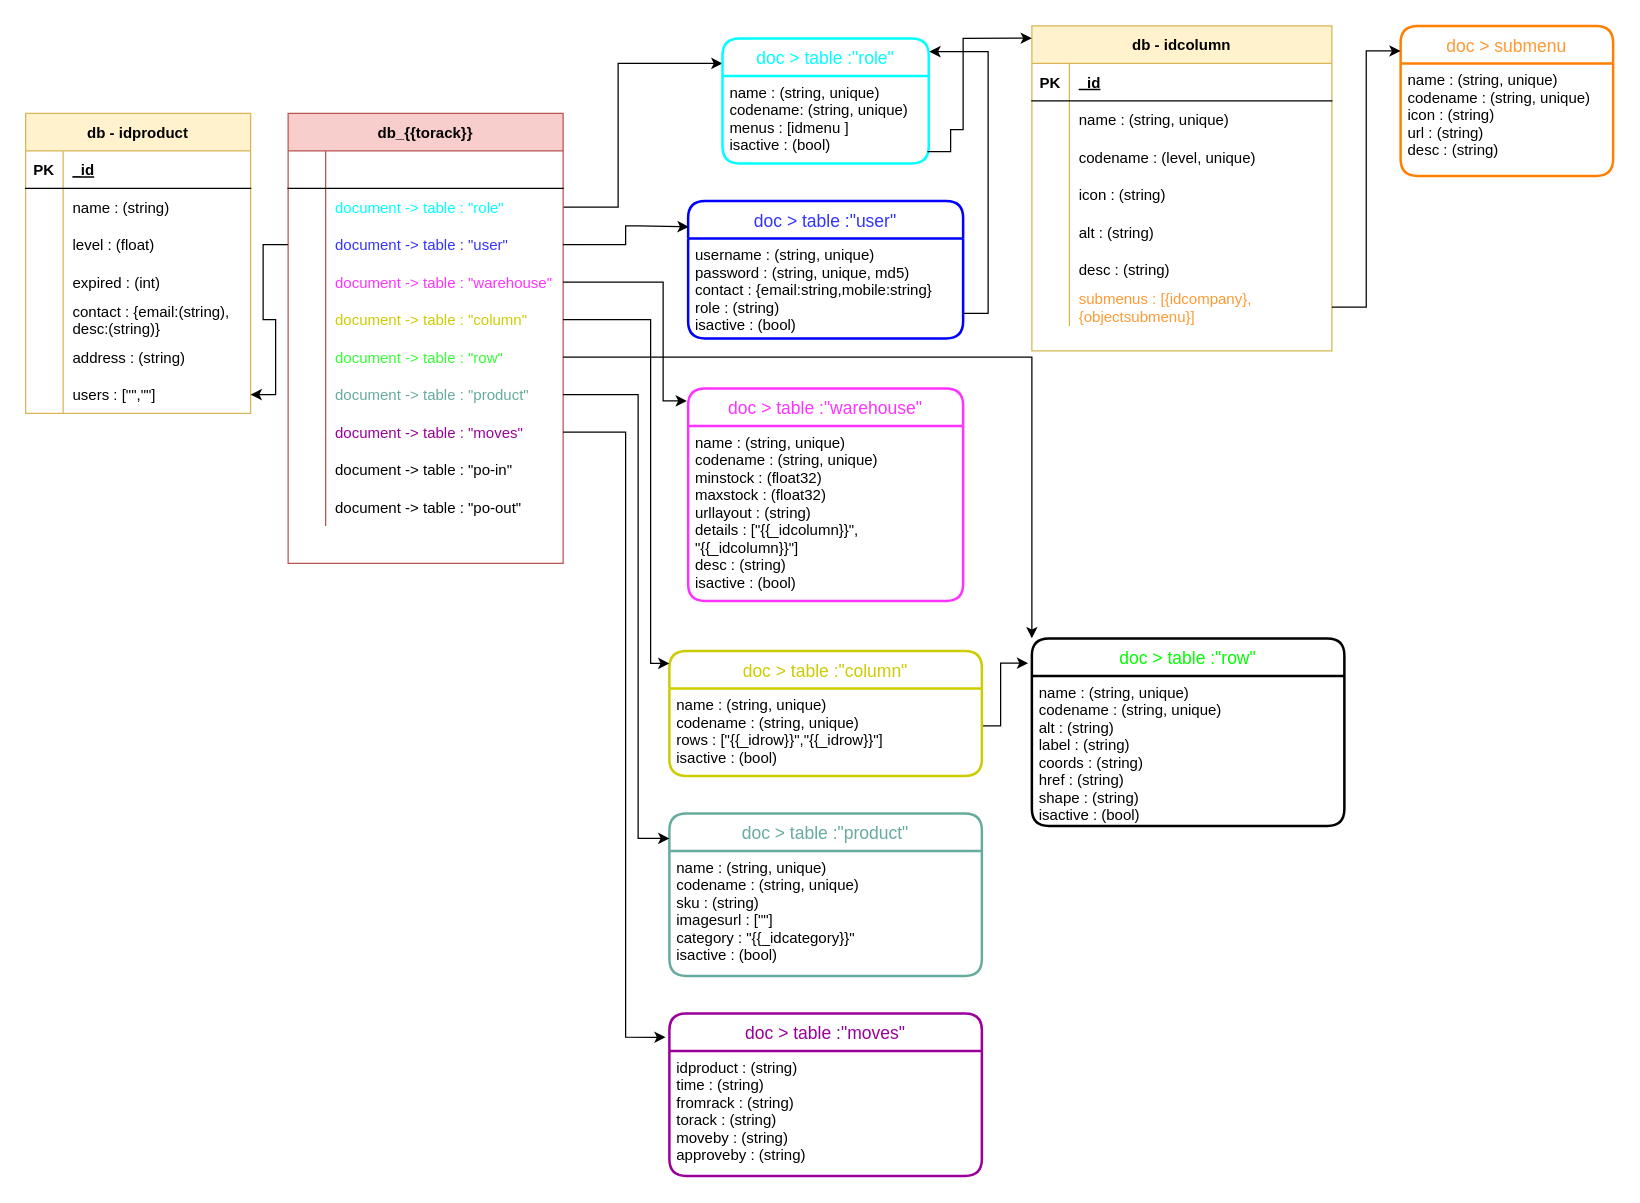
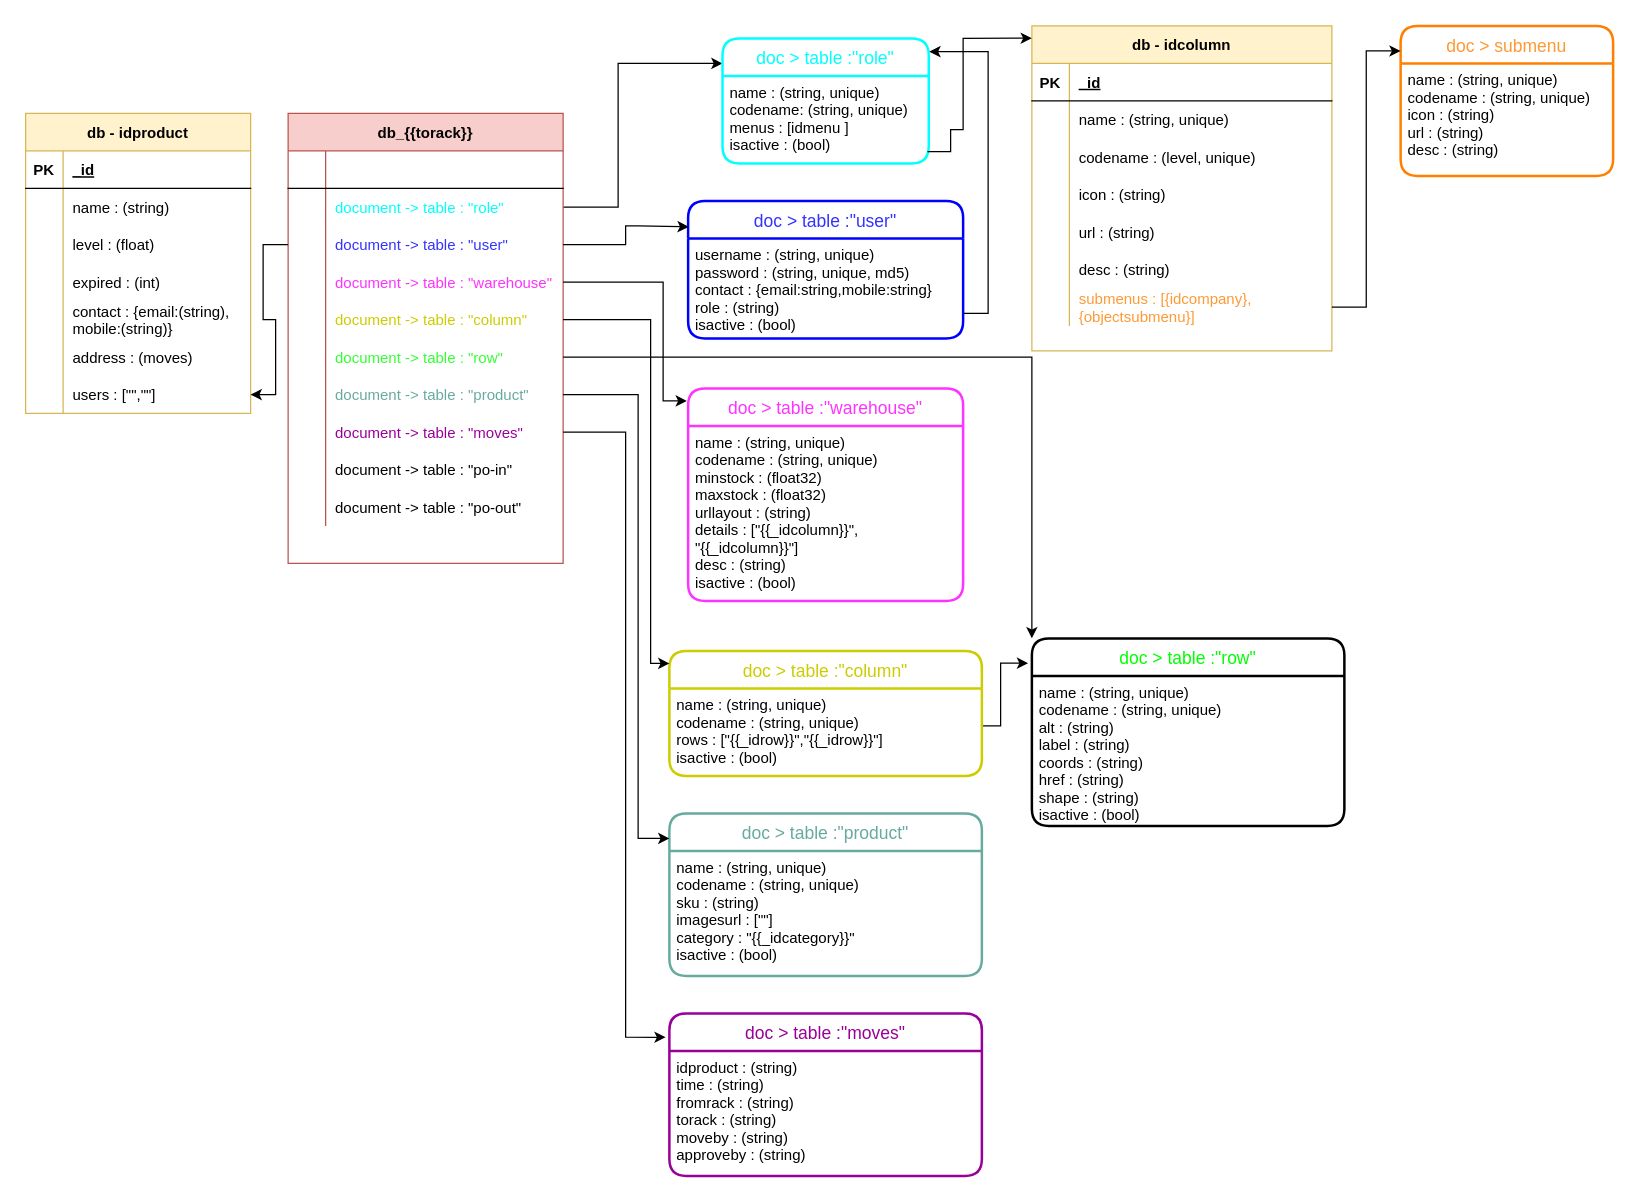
(1128, 233) -> (1128, 233)
(166, 311) -> (166, 311)
(140, 358) -> (138, 358)
